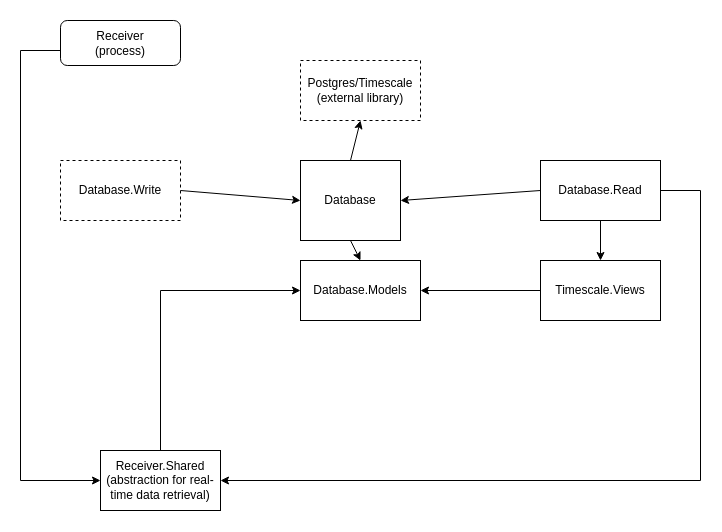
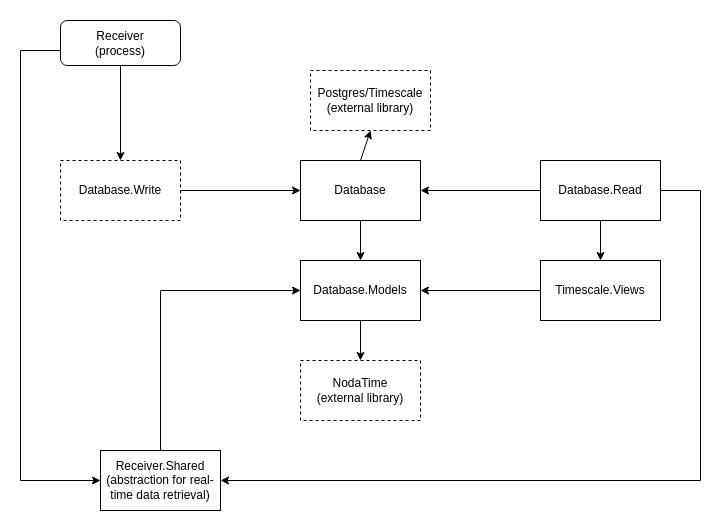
(361, 91) -> (371, 101)
none -> (121, 110)
(351, 201) -> (361, 191)
none -> (361, 337)
none -> (361, 391)
